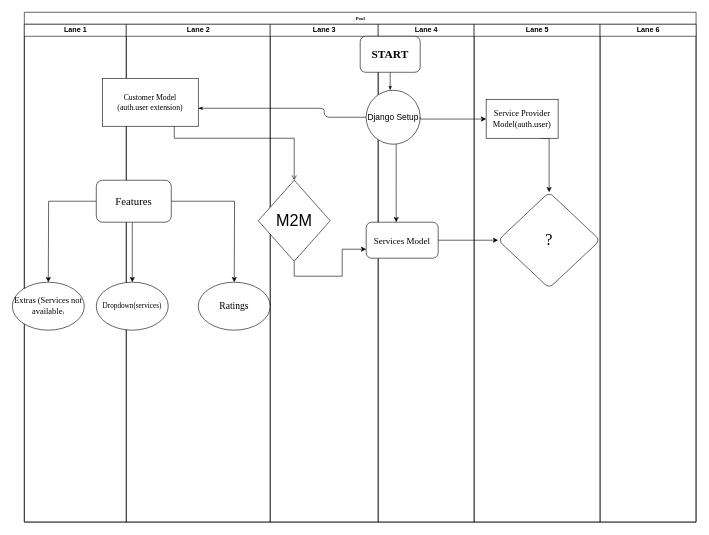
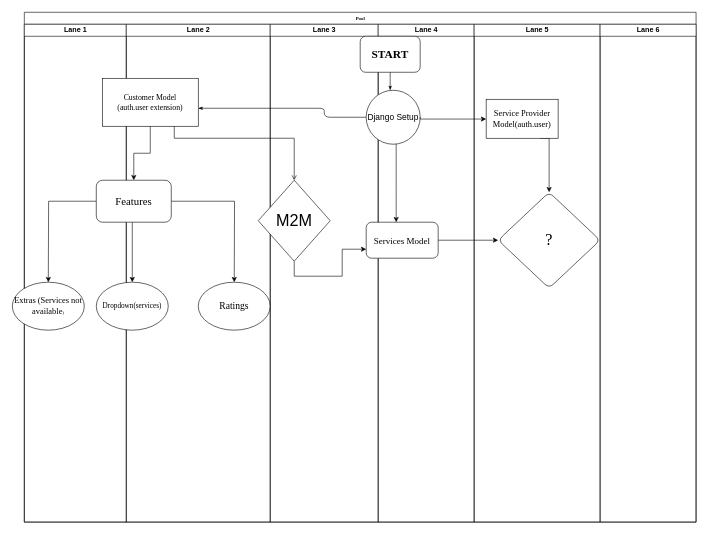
none -> (134, 153)
